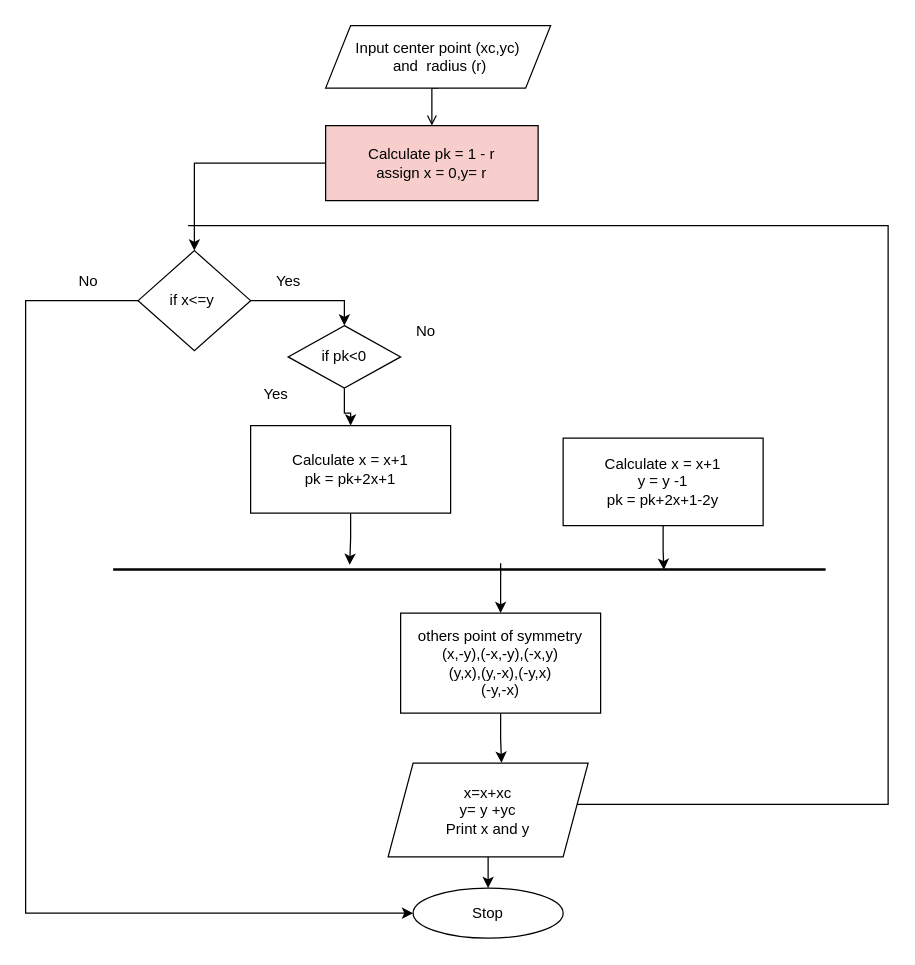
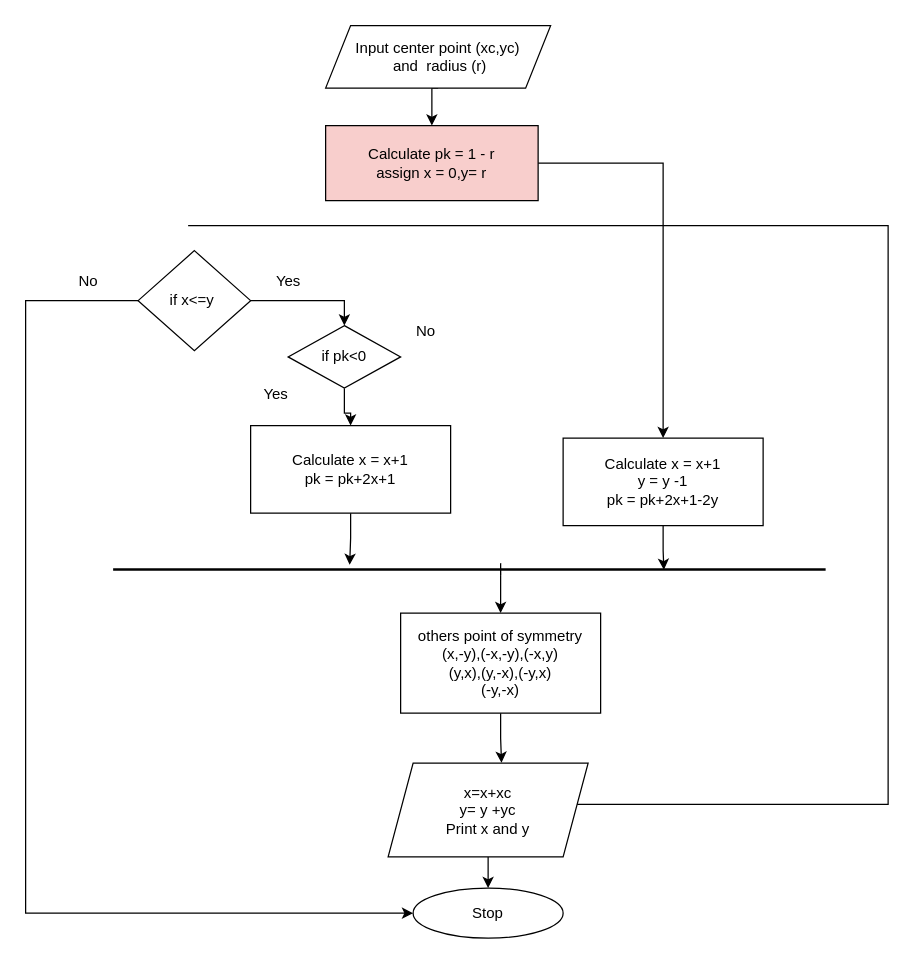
(432, 117) -> (432, 116)
(220, 163) -> (663, 234)
